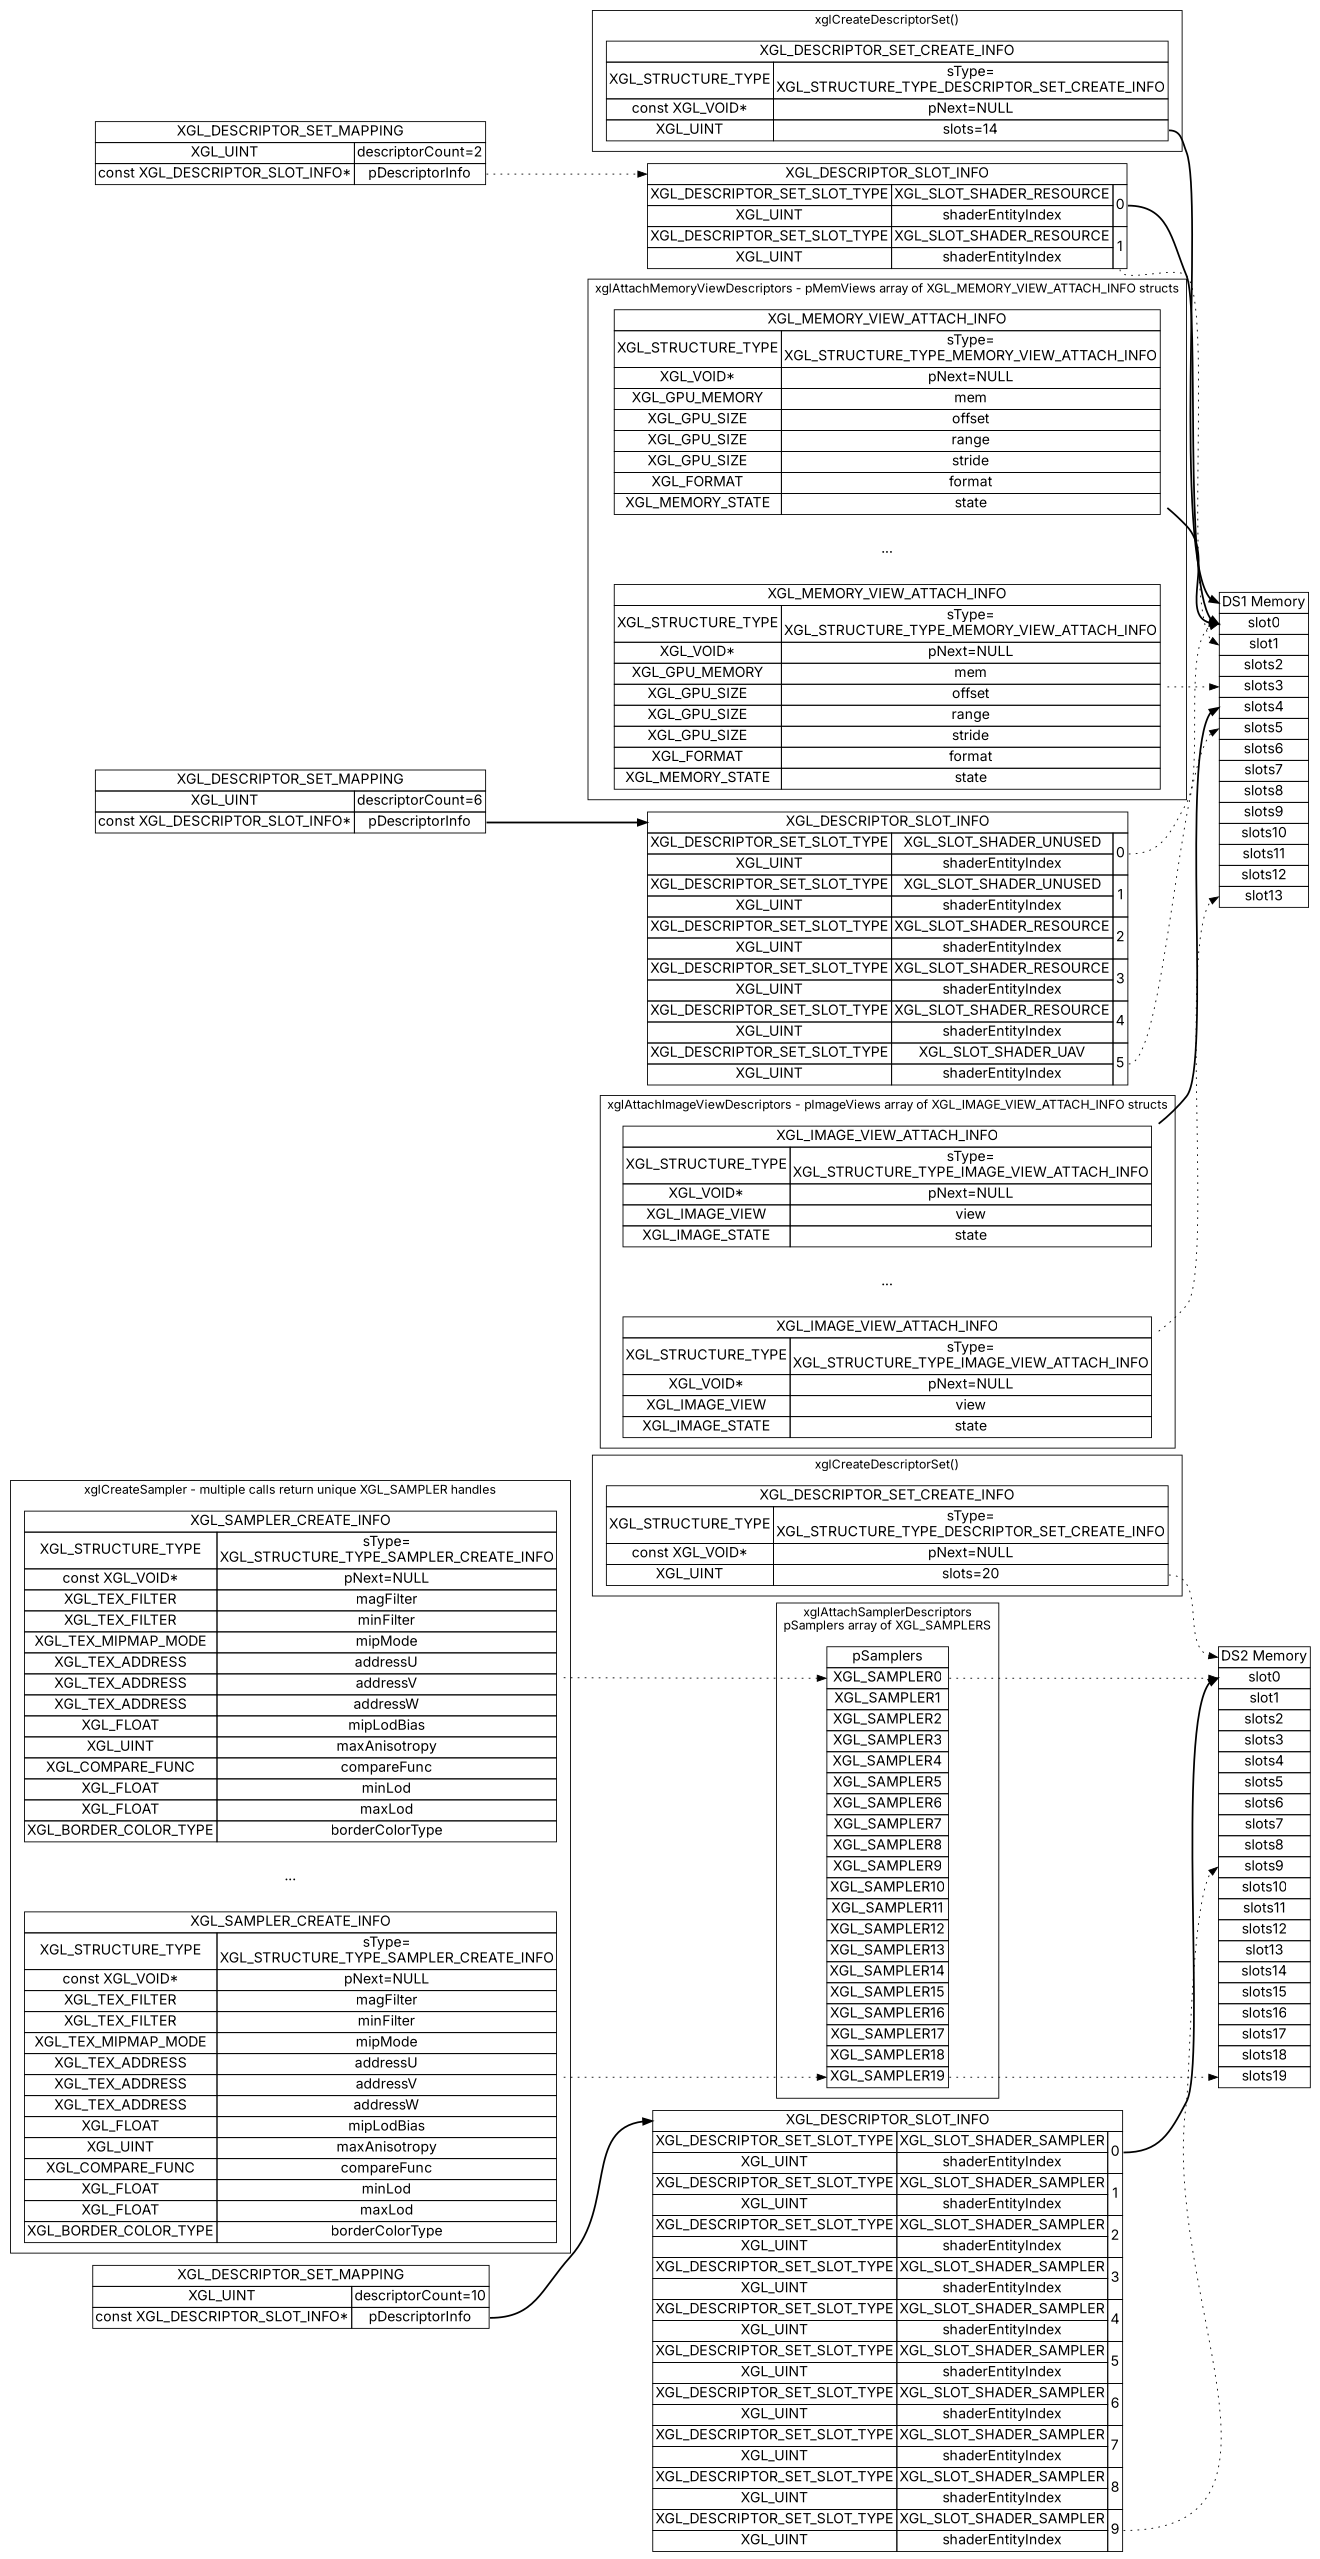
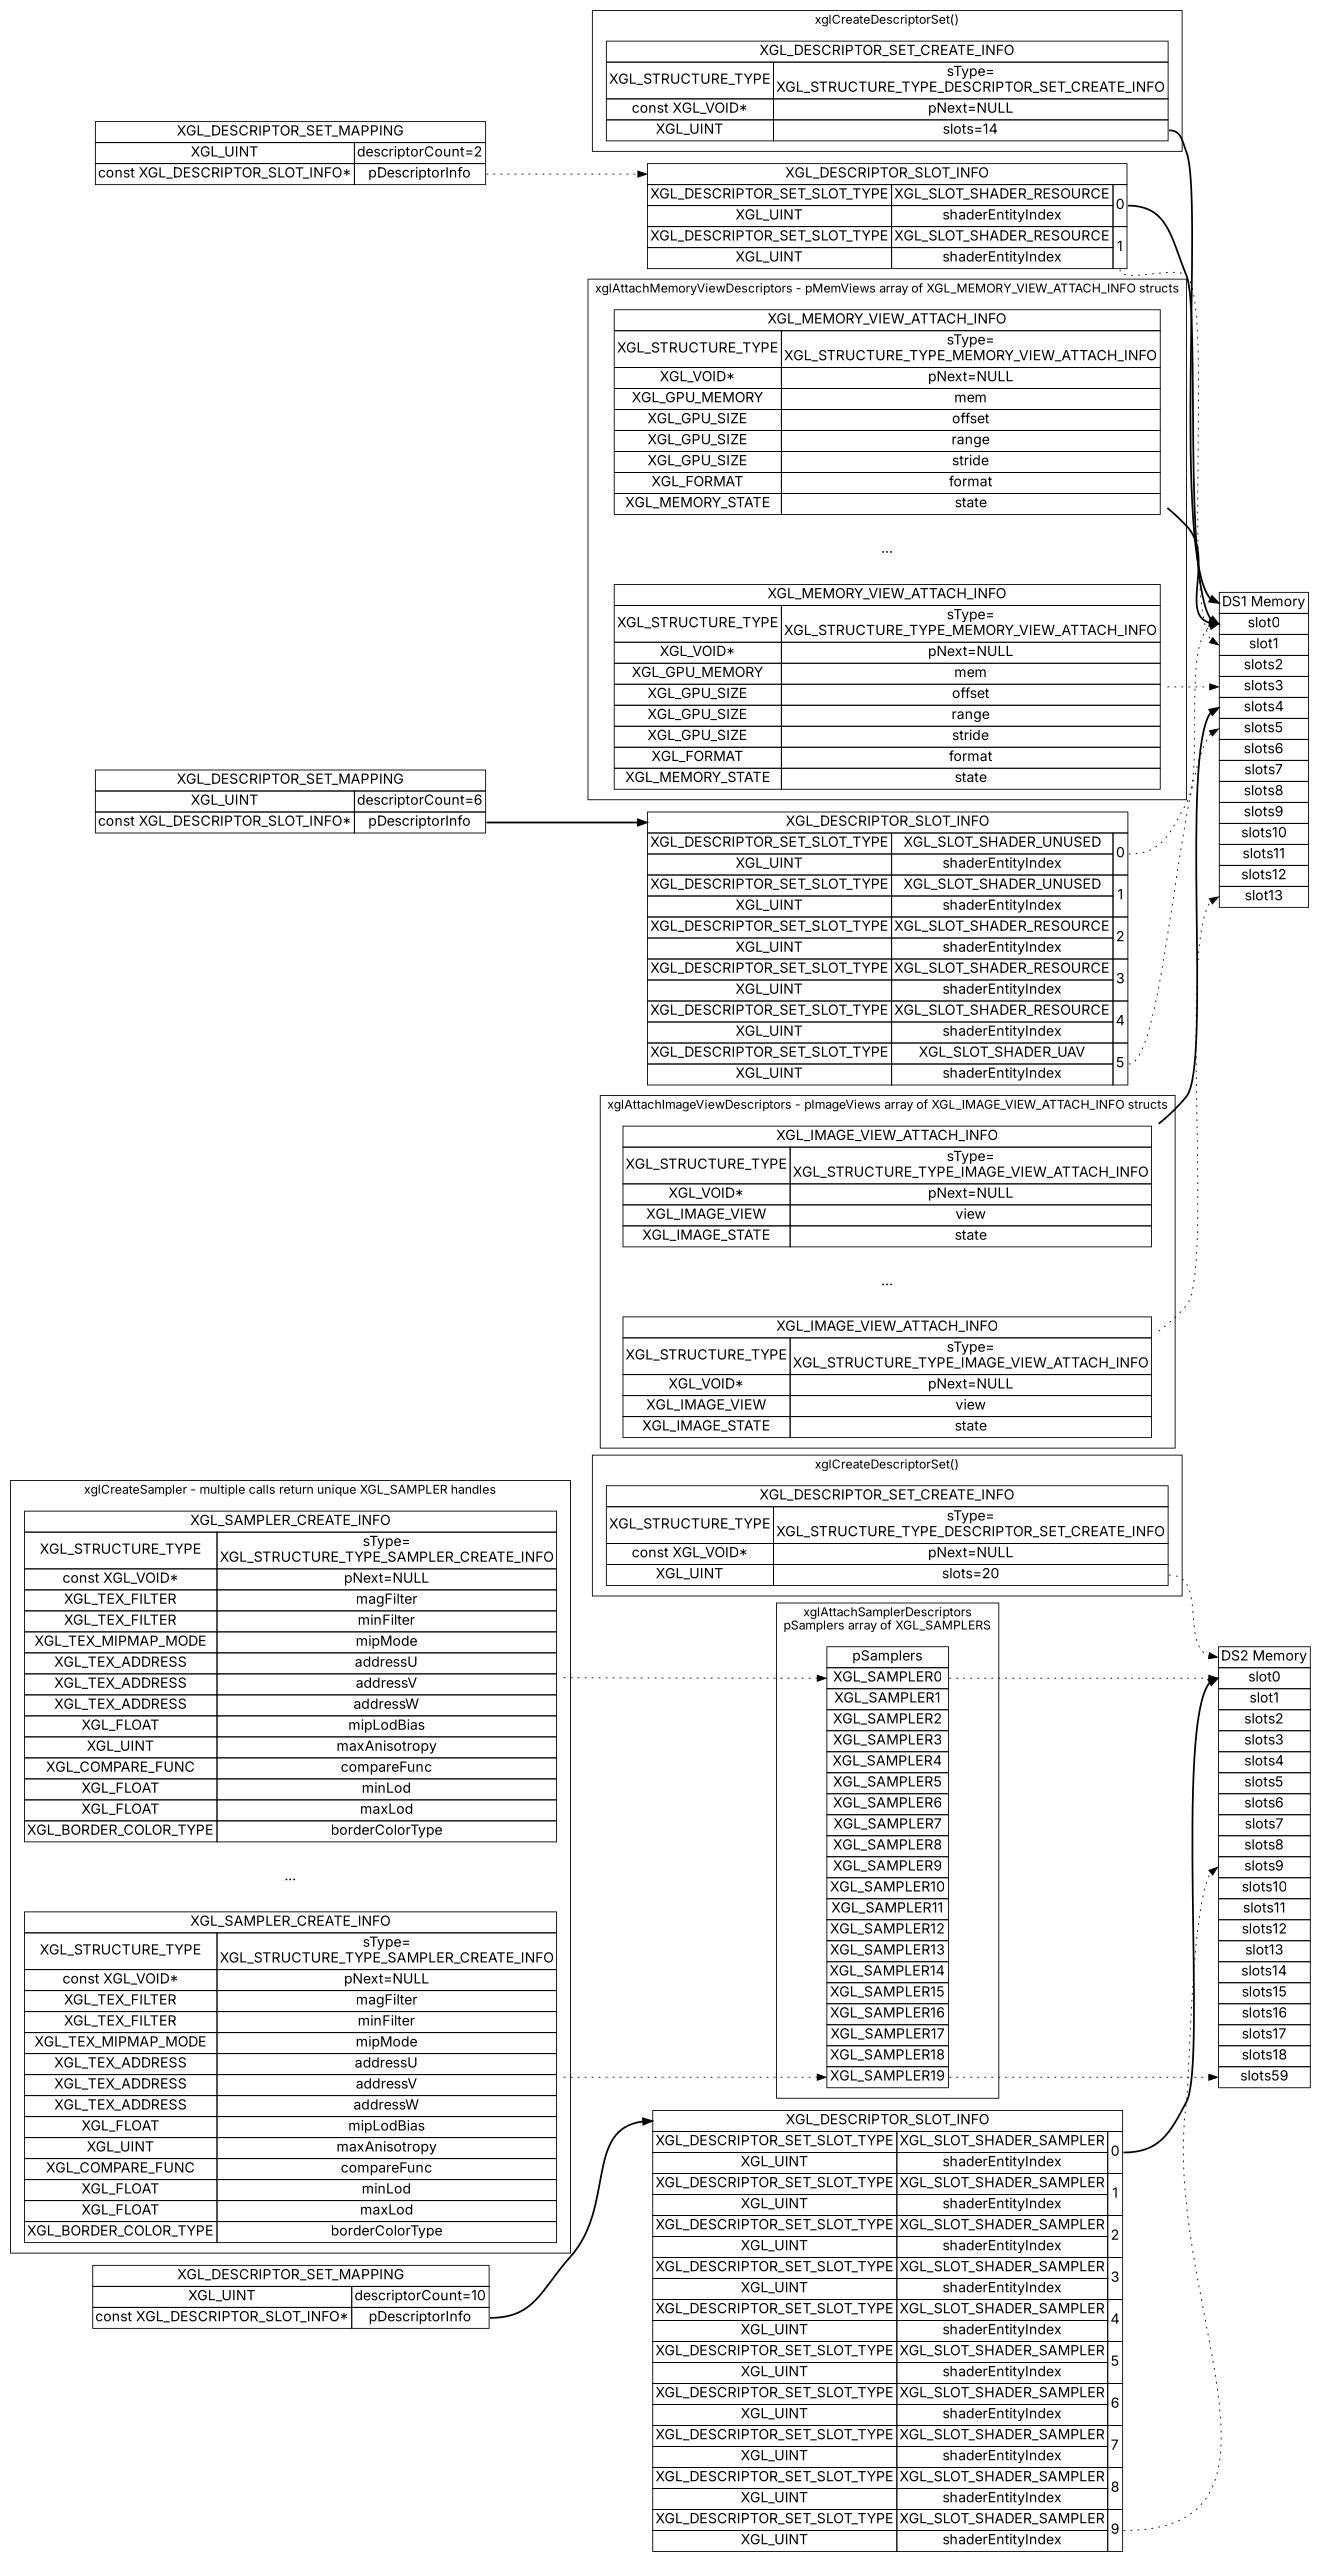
(1264, 2076) -> (1264, 2076)
